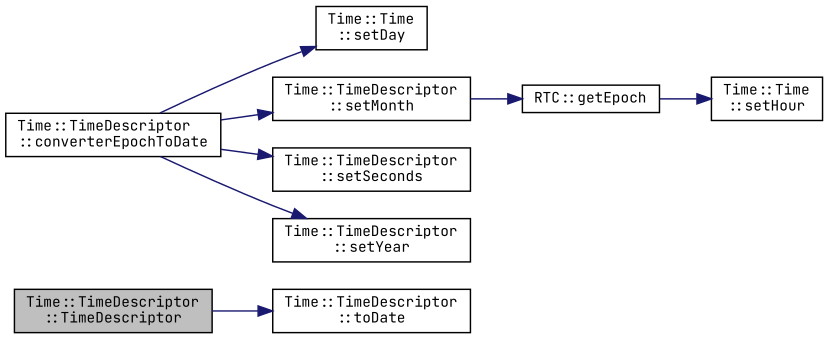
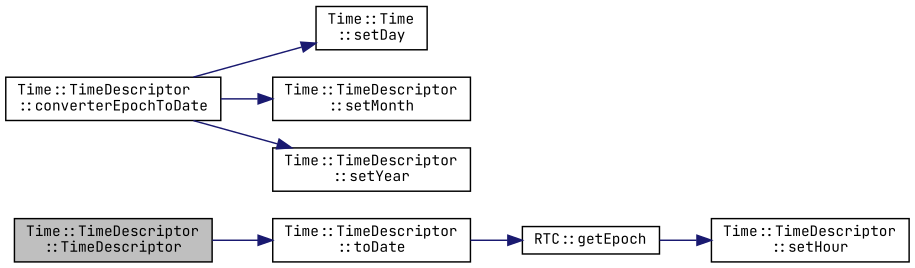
(489, 99) -> (489, 240)
(767, 99) -> (810, 240)
(372, 170) -> none
